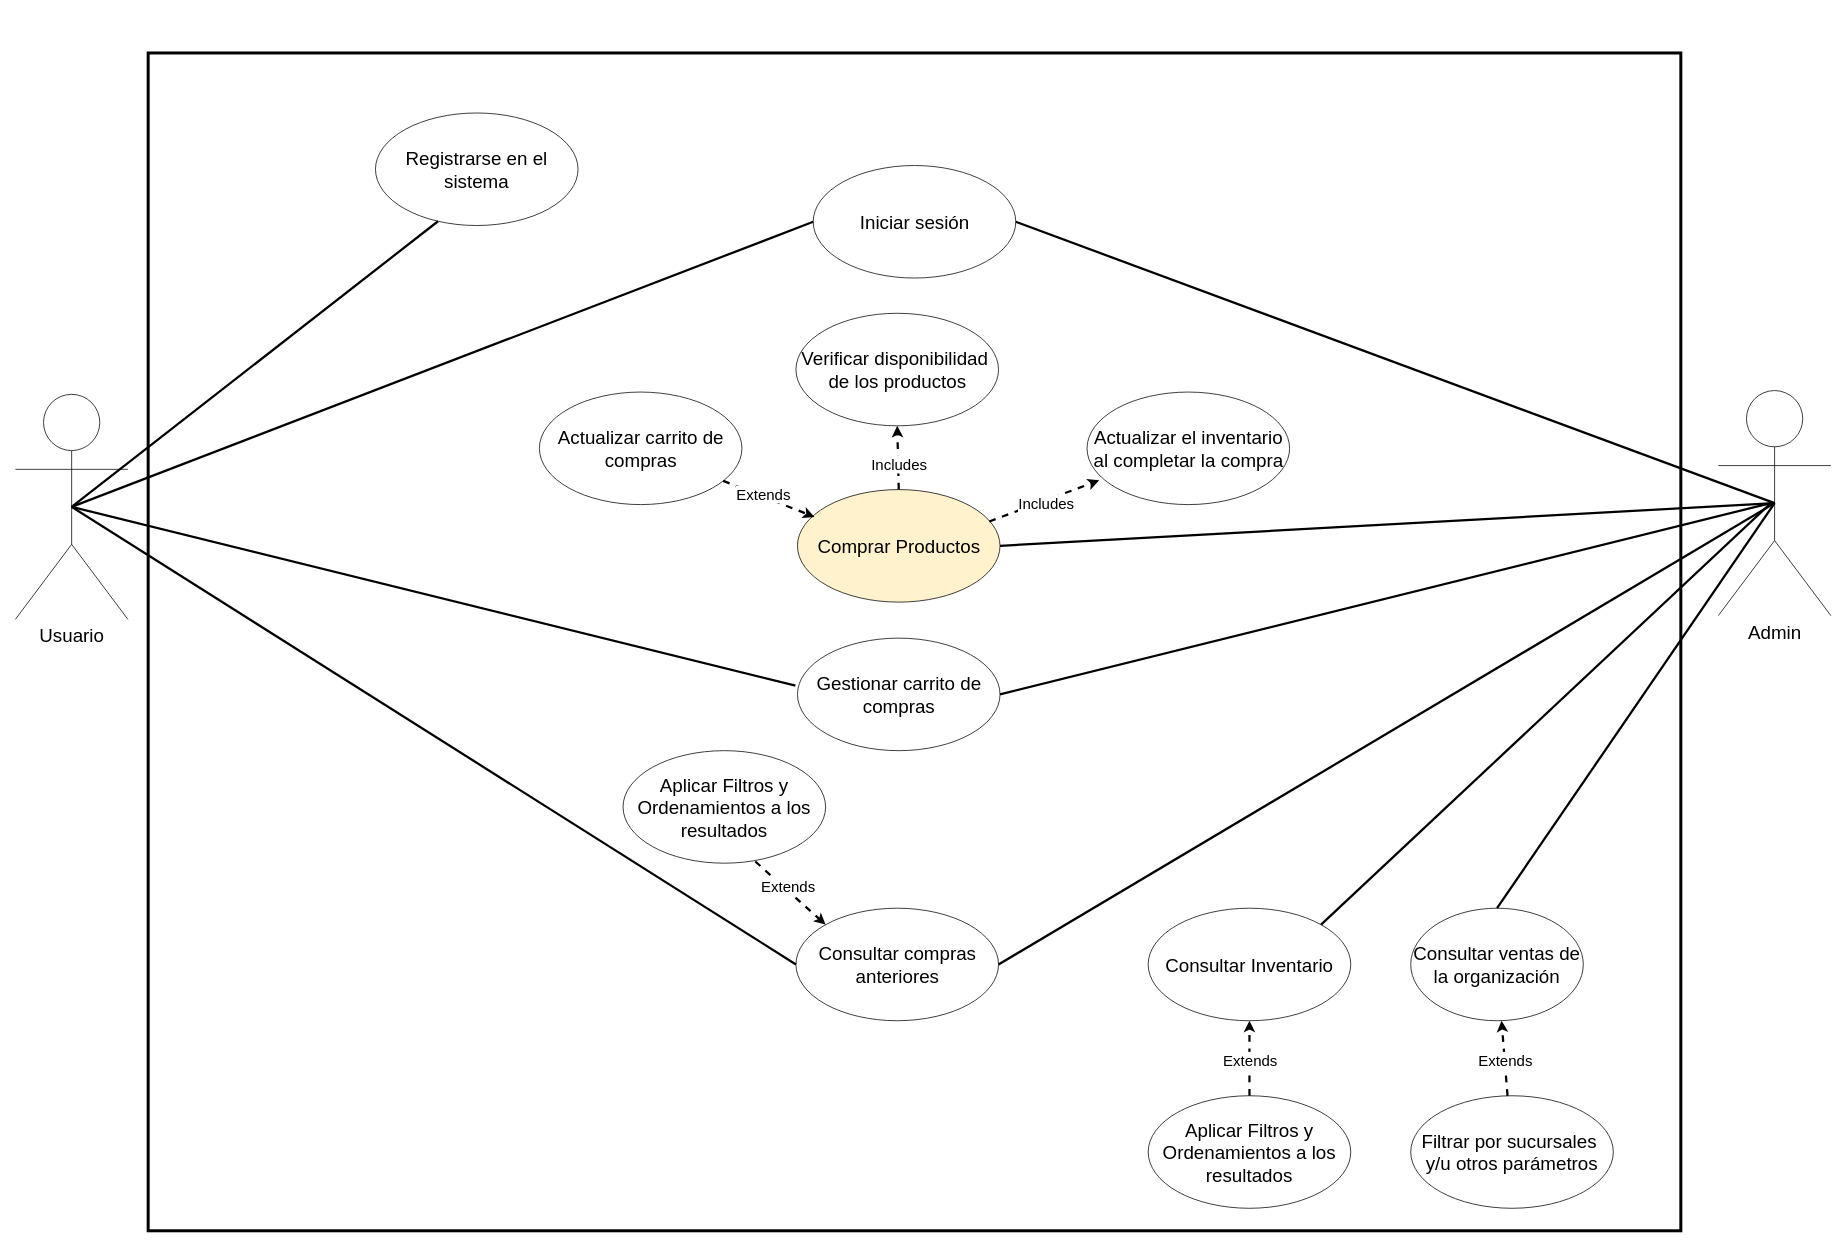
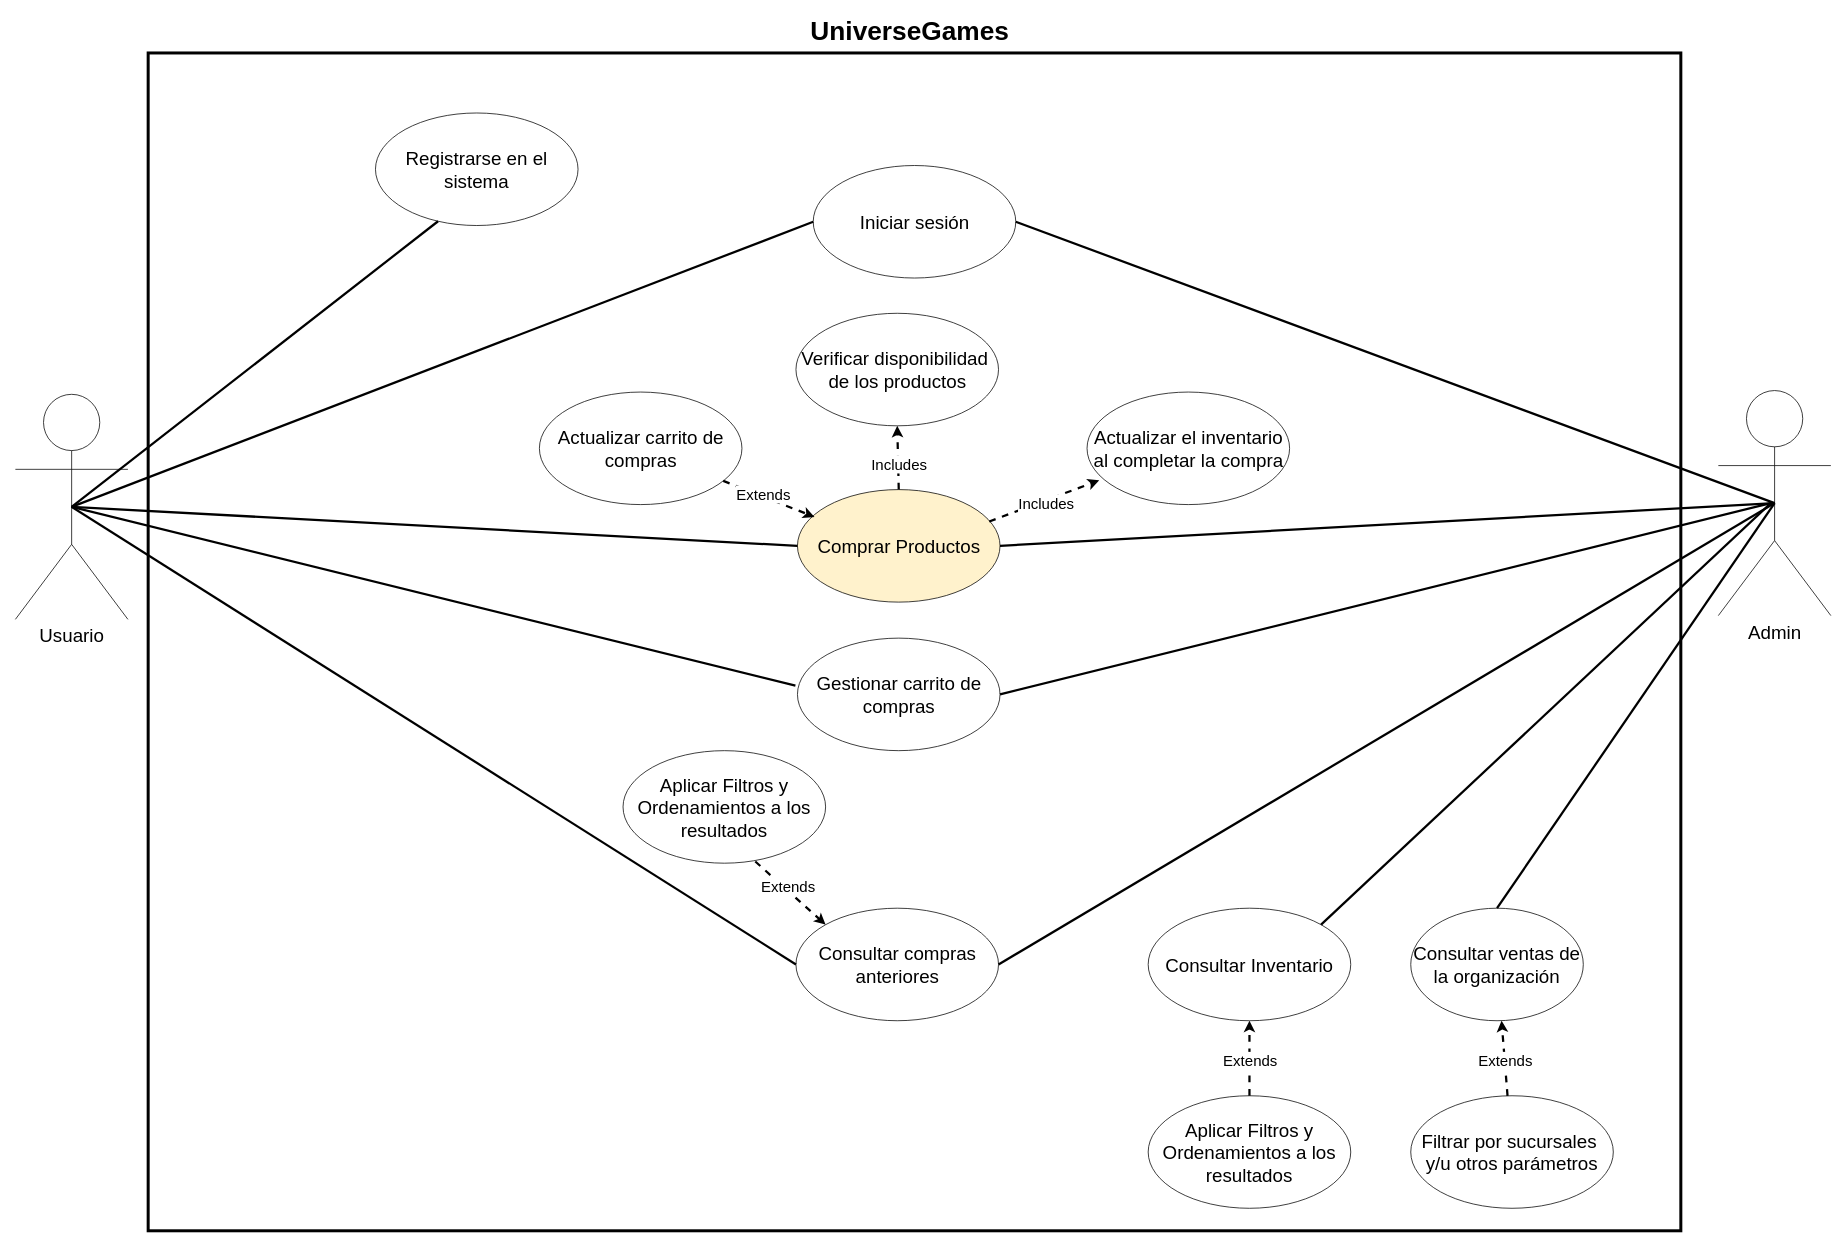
none -> (909, 30)
none -> (438, 526)
